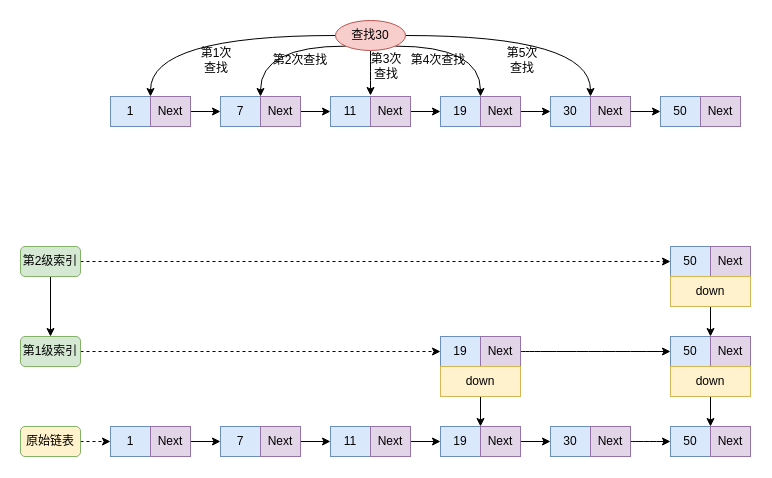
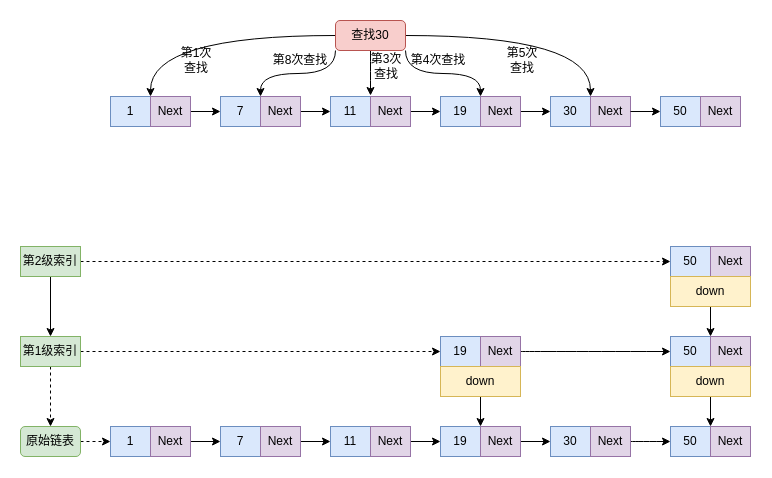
(371, 36) -> (371, 36)
(217, 61) -> (197, 61)
(301, 61) -> (301, 61)
(51, 262) -> (51, 262)
(51, 352) -> (51, 352)
none -> (51, 393)
(51, 442) -> (51, 442)
